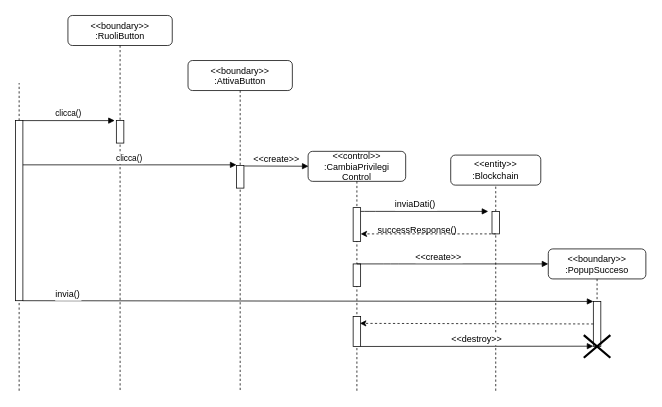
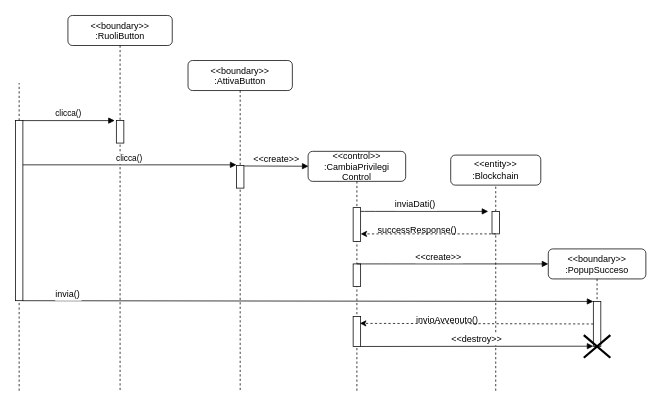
none -> (447, 320)
